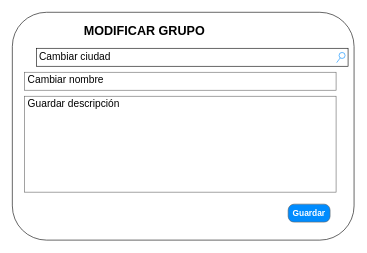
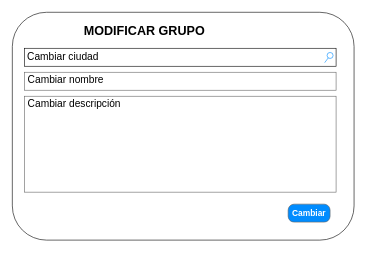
(192, 57) -> (180, 57)
(78, 105) -> (77, 105)
(309, 213) -> (309, 213)
